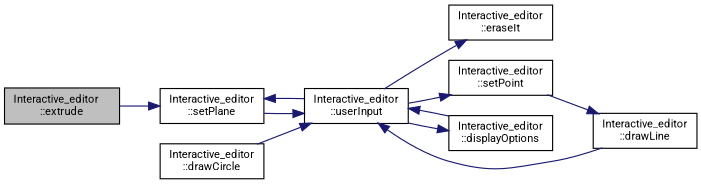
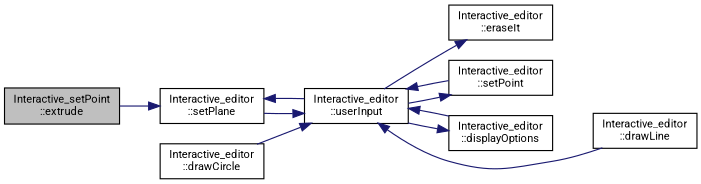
(568, 102) -> (433, 83)
(62, 106) -> (62, 106)
